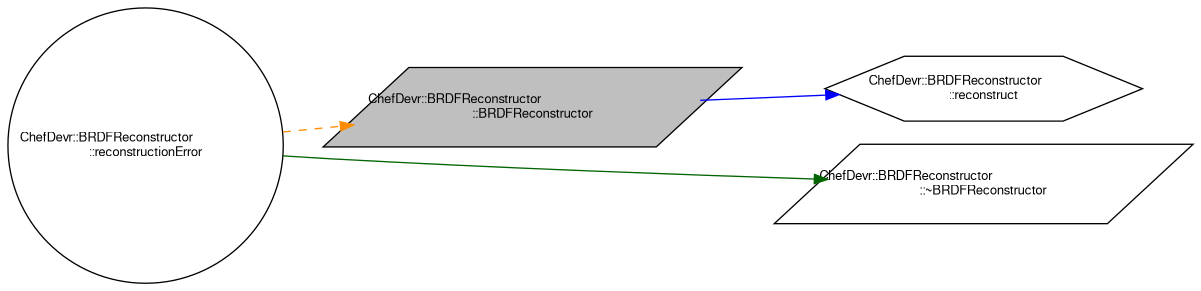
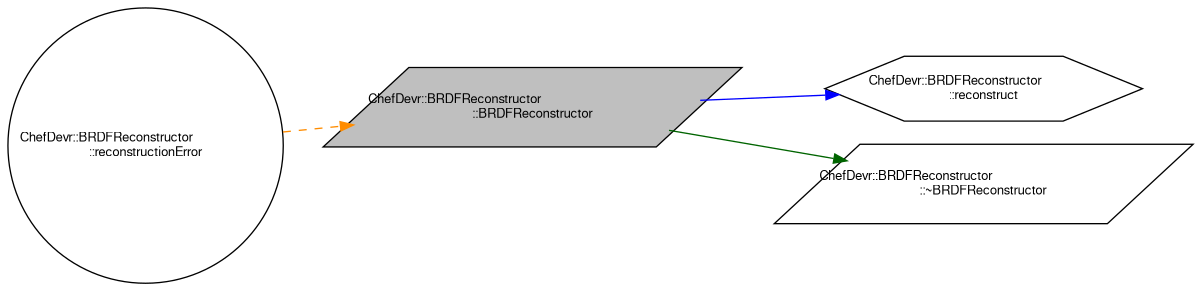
(549, 169) -> (751, 144)
